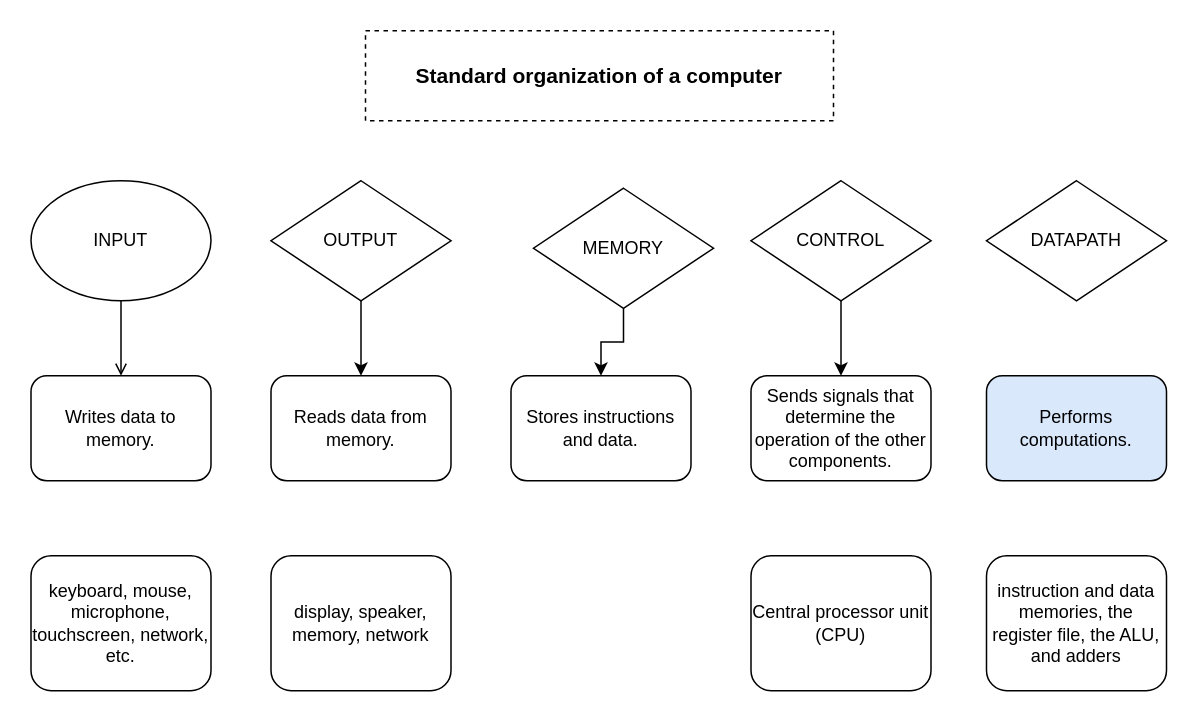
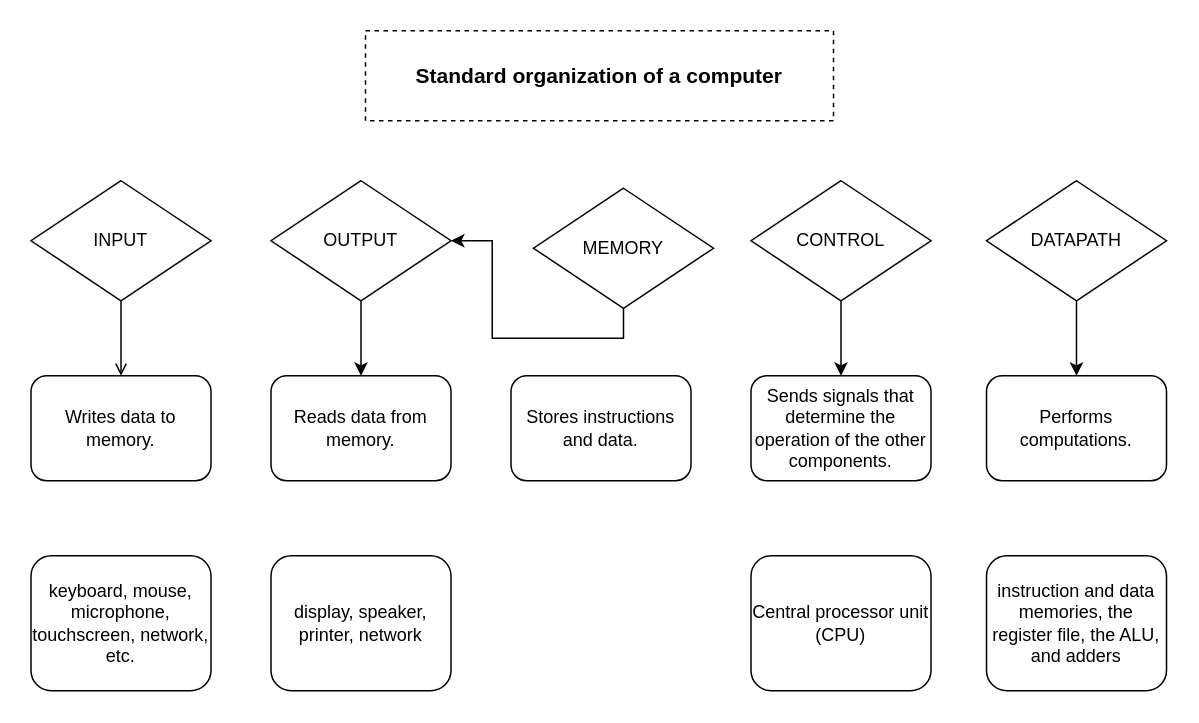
(121, 241) -> (121, 241)
none -> (1076, 333)
(604, 342) -> (495, 338)
(1076, 428) -> (1076, 428)
(361, 623) -> (361, 623)
